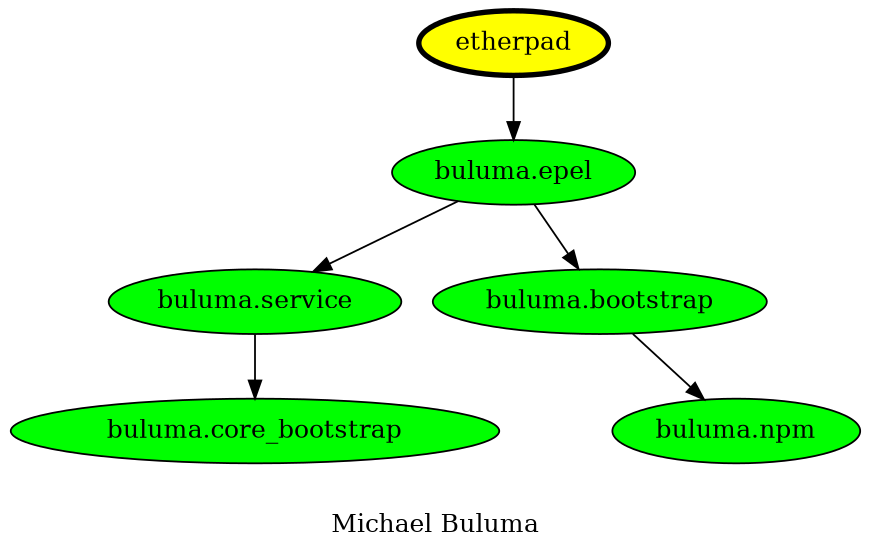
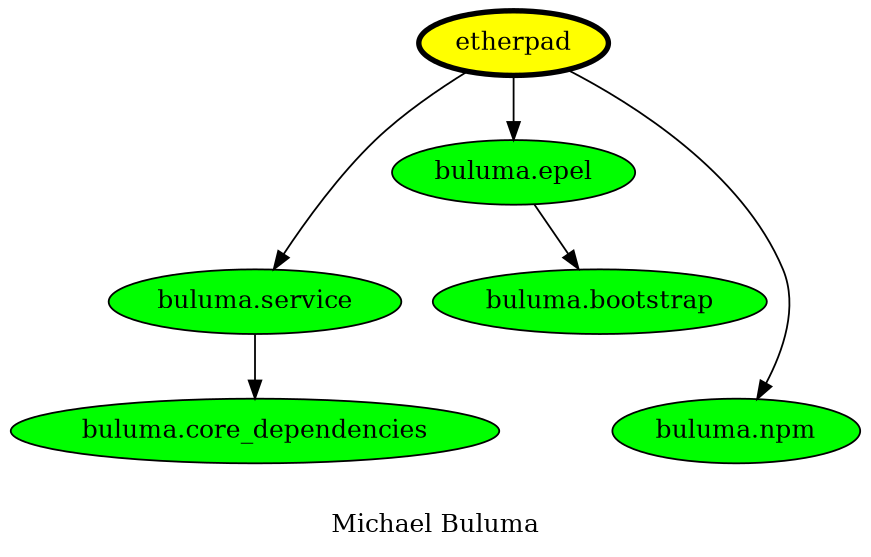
(394, 232) -> (364, 151)
(662, 361) -> (734, 194)
(255, 431) -> (255, 431)
